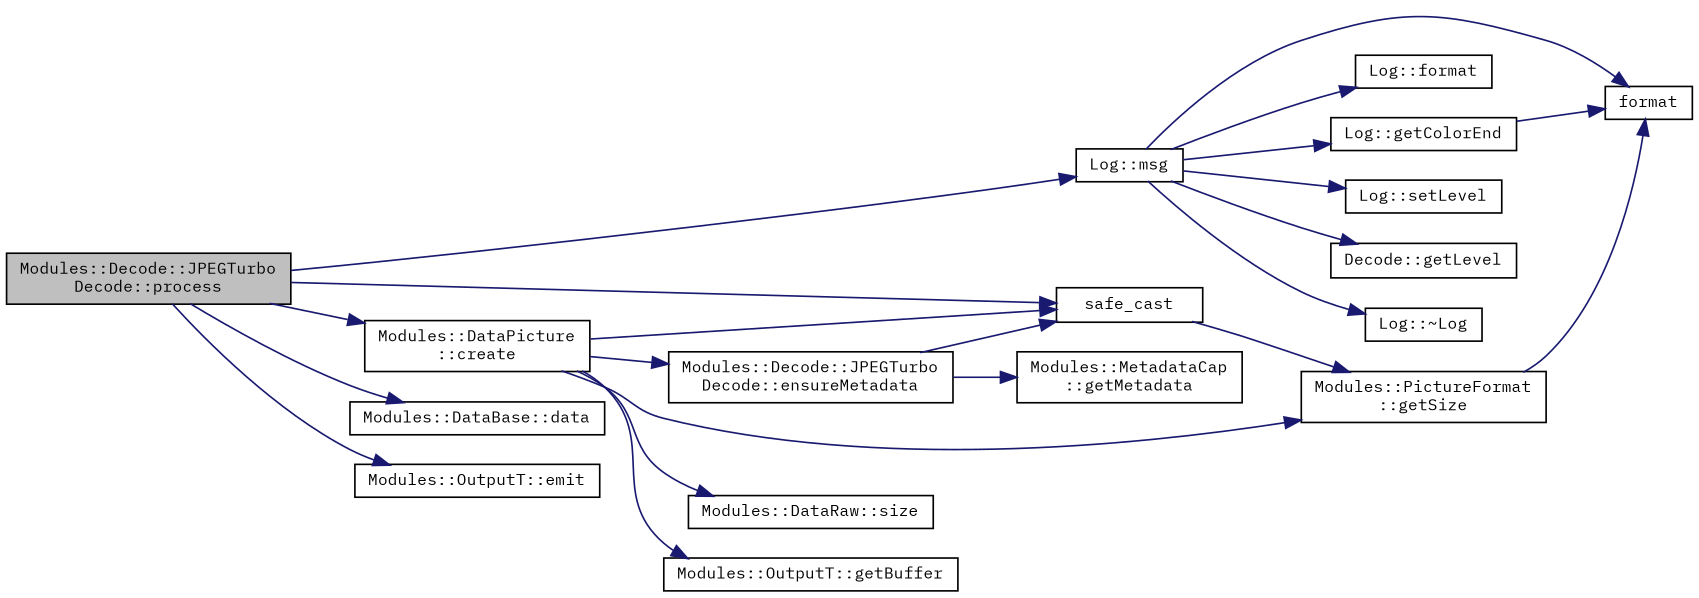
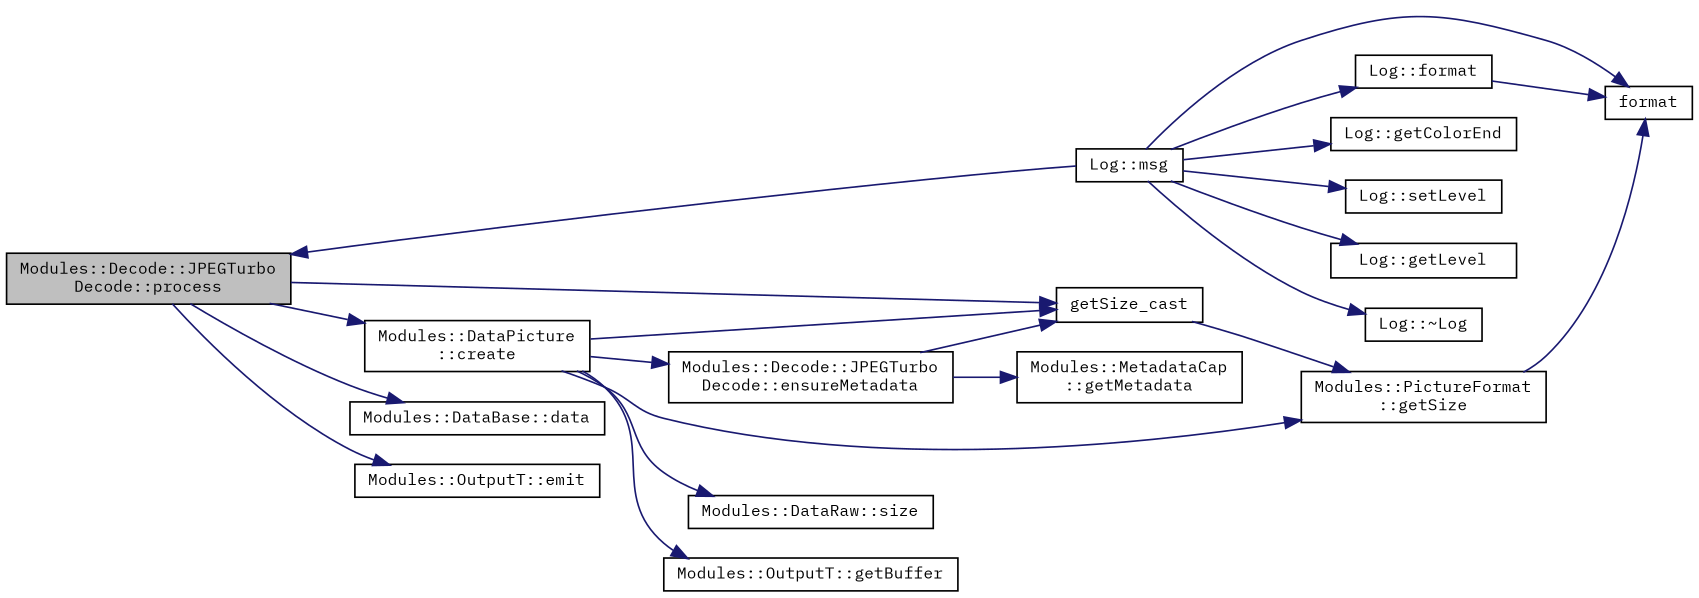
(1553, 116) -> (1540, 88)
(676, 229) -> (691, 205)
(1424, 261) -> (1424, 261)
(1130, 305) -> (1130, 305)
